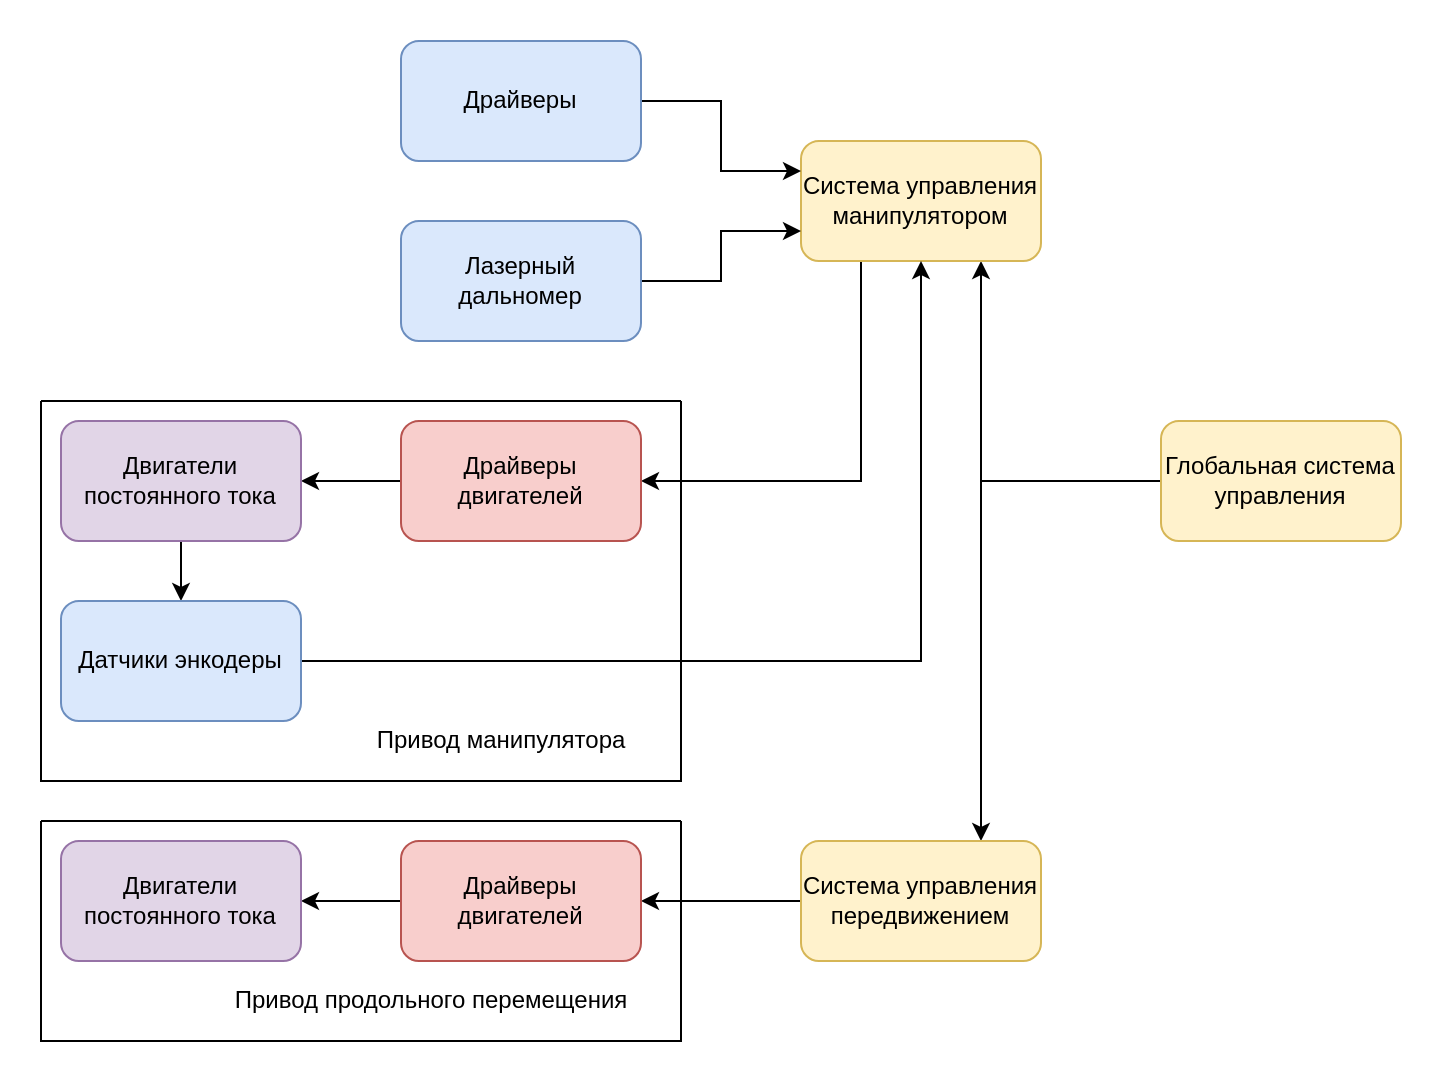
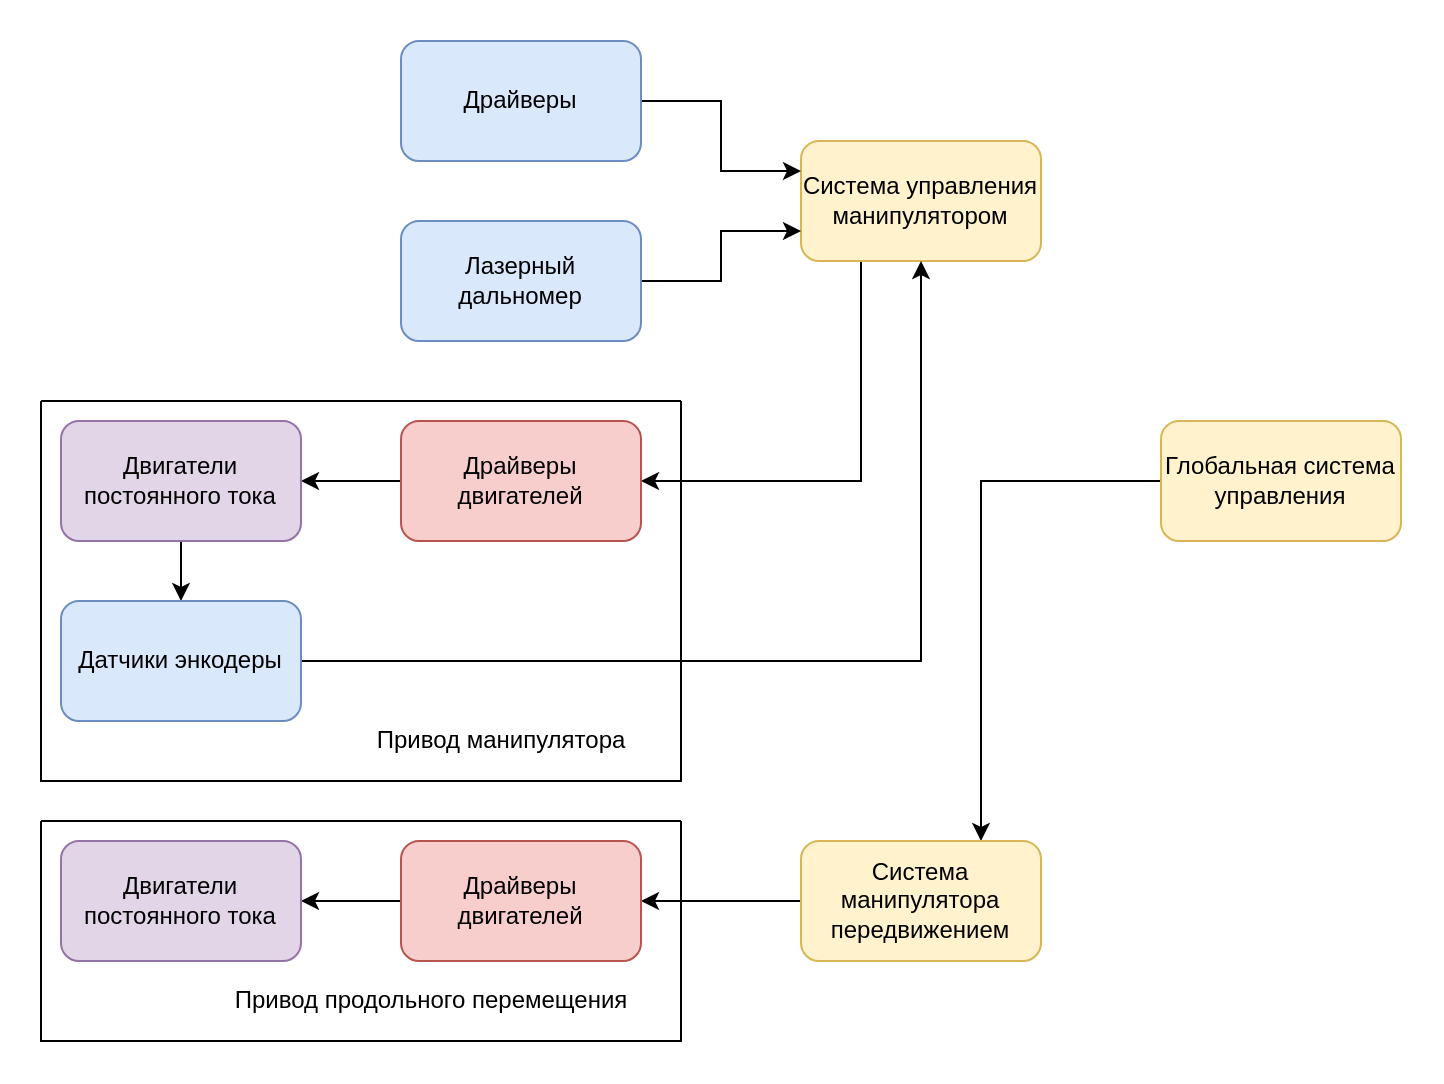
(981, 376) -> none
(921, 901) -> (921, 901)
